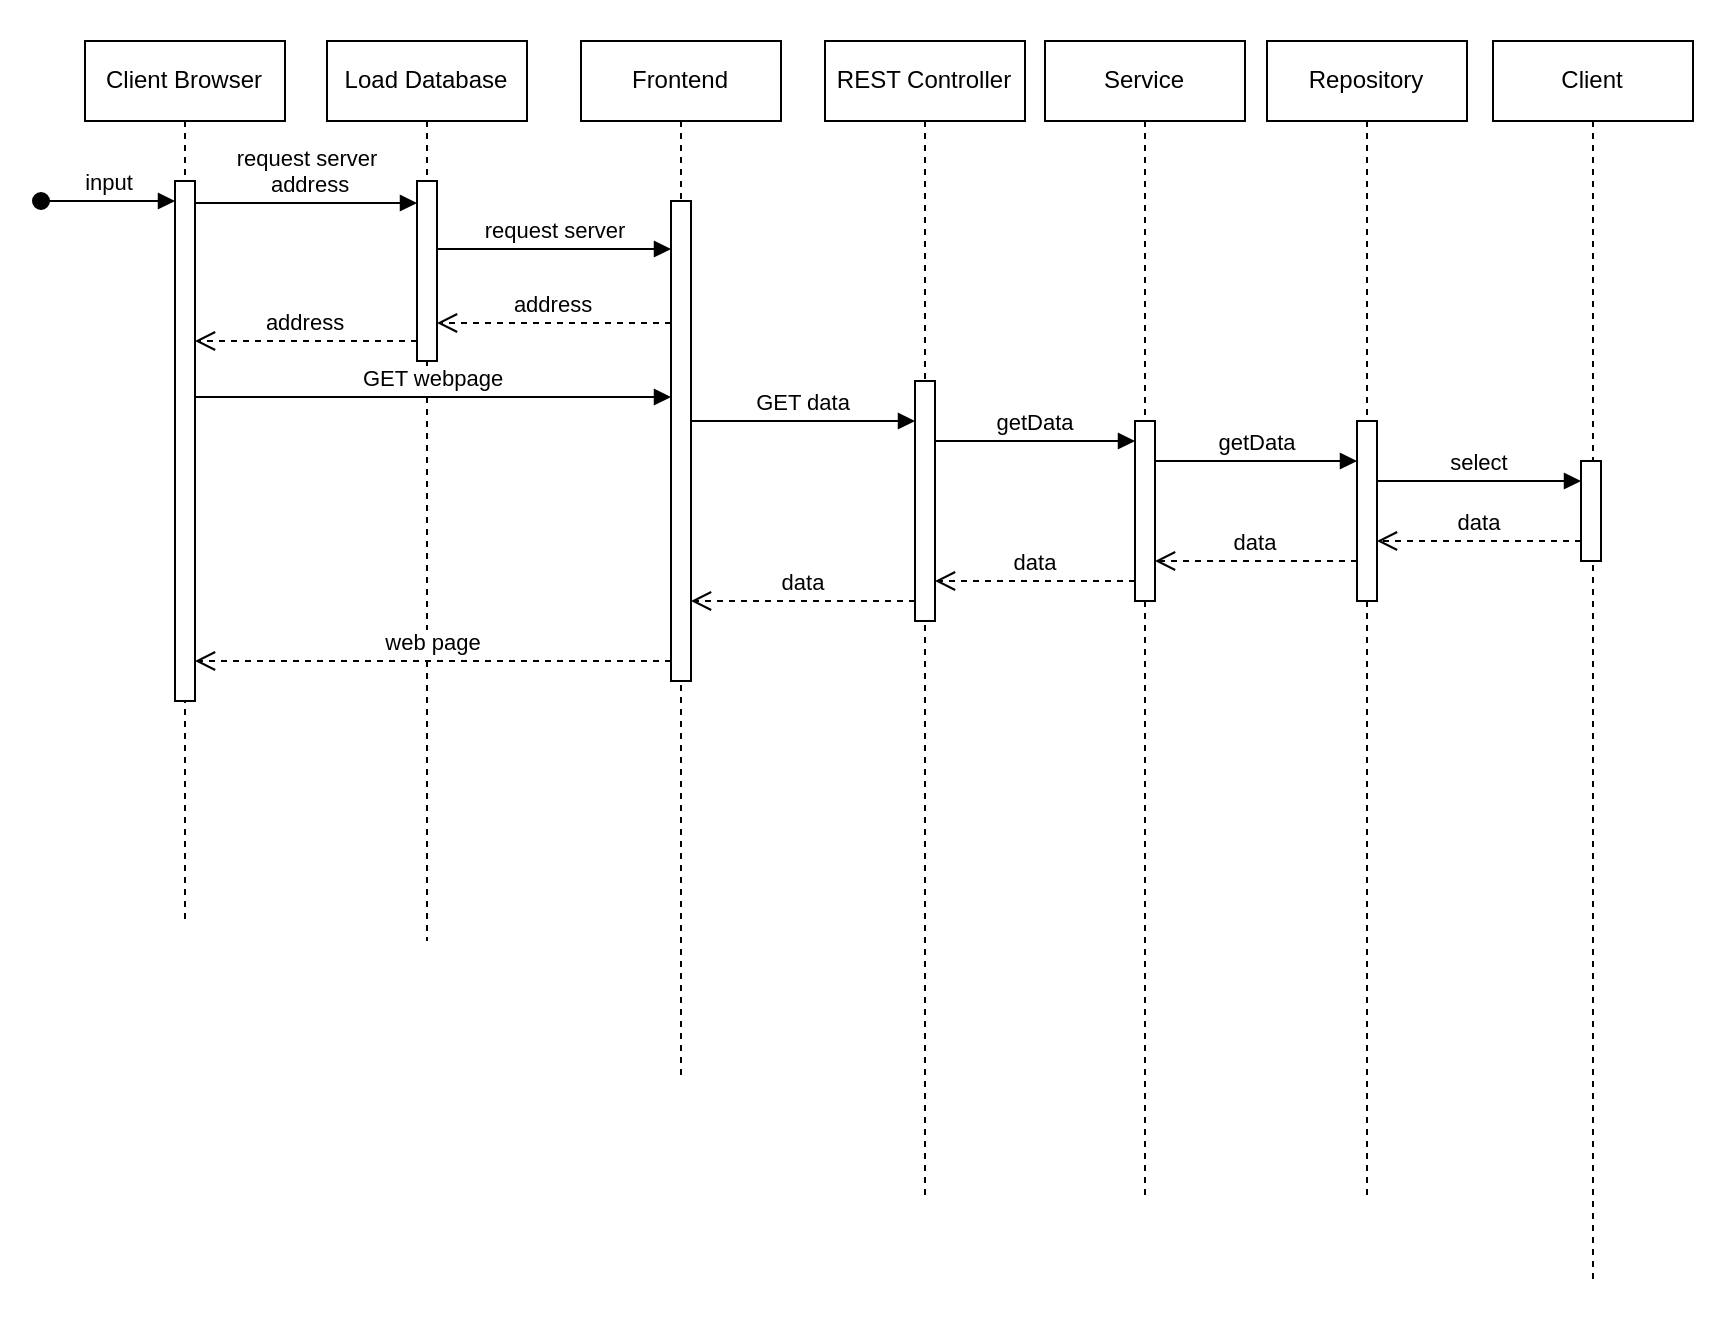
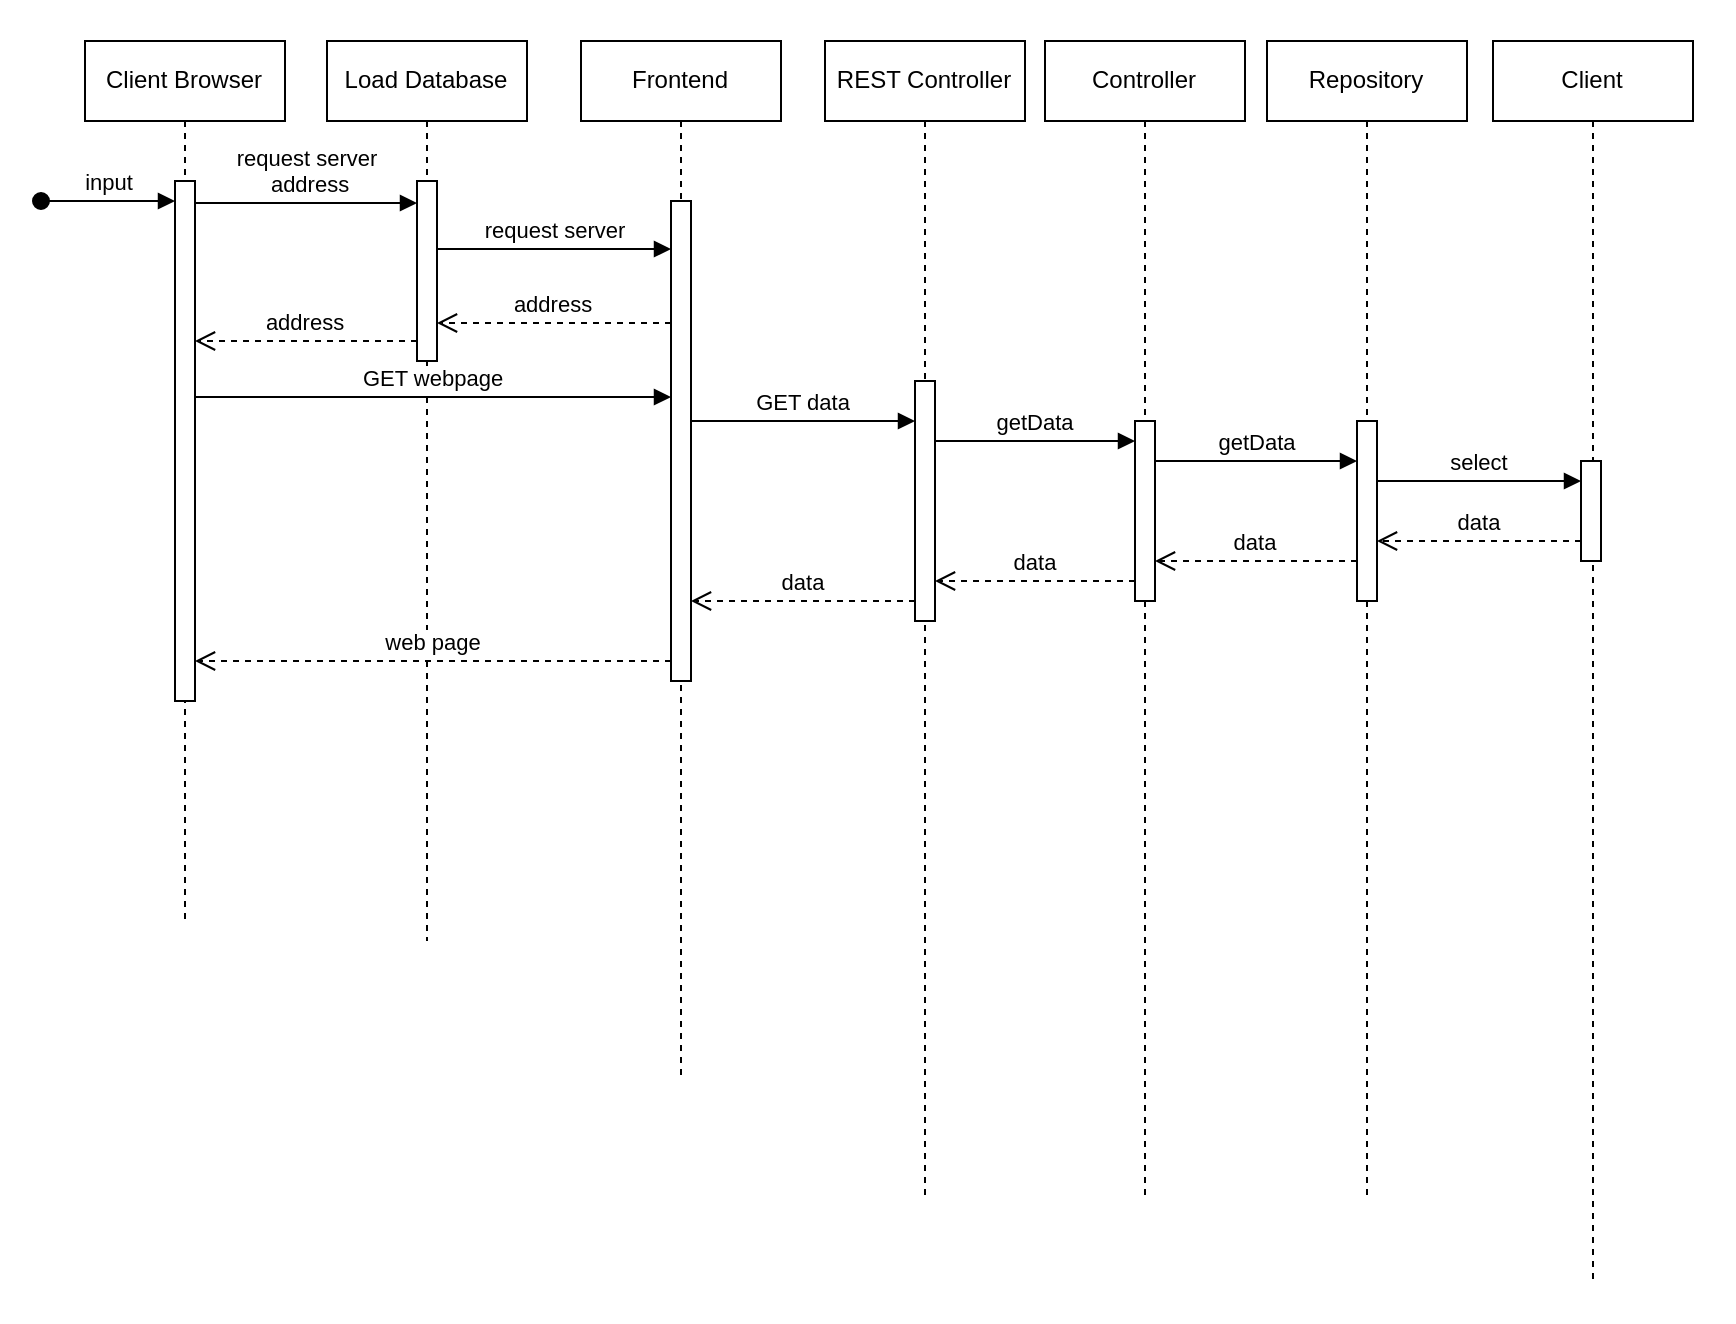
(1145, 81) -> (1145, 81)
